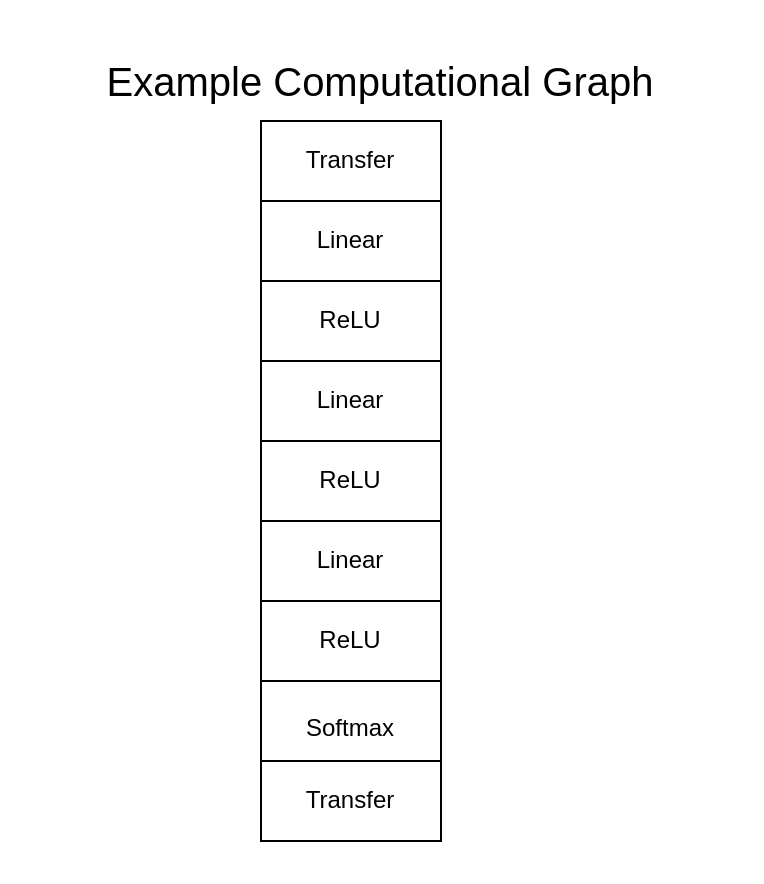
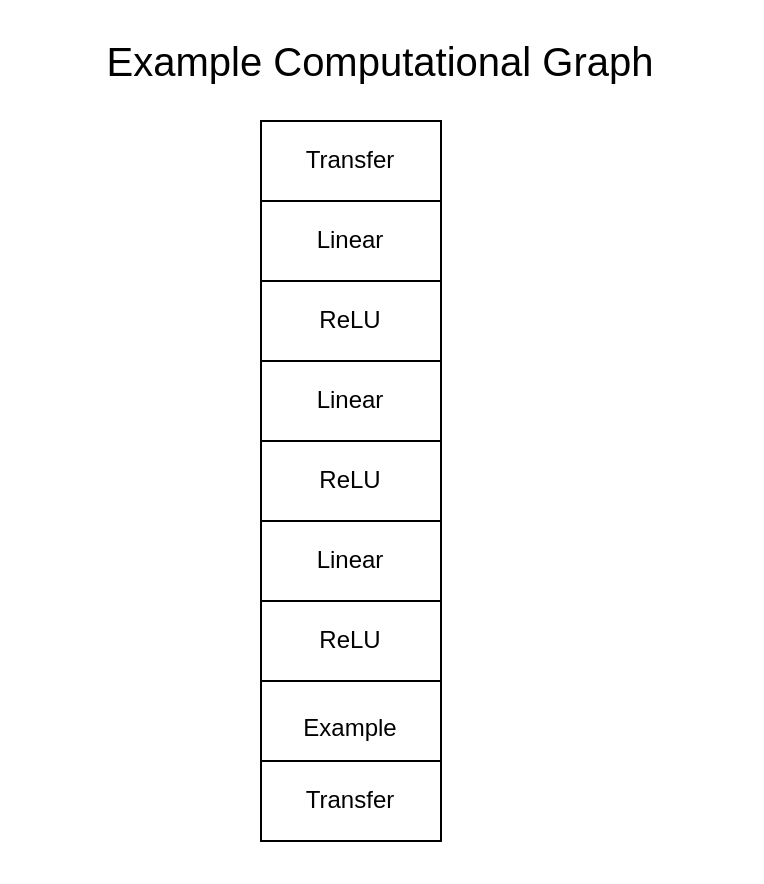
(381, 81) -> (381, 61)
(351, 721) -> (351, 721)
